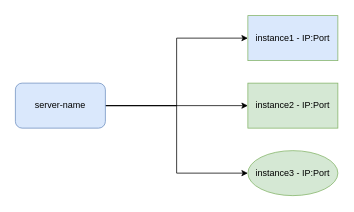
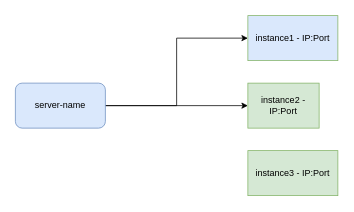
(293, 105) -> (284, 105)
(177, 141) -> none
(293, 173) -> (293, 173)
